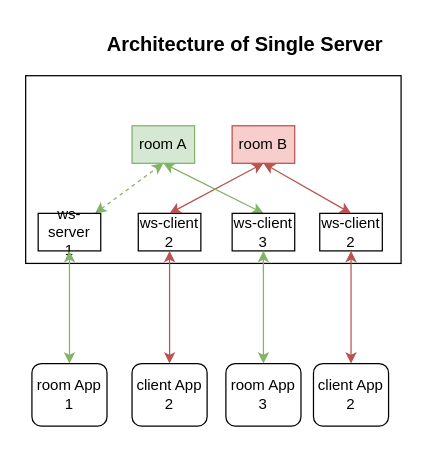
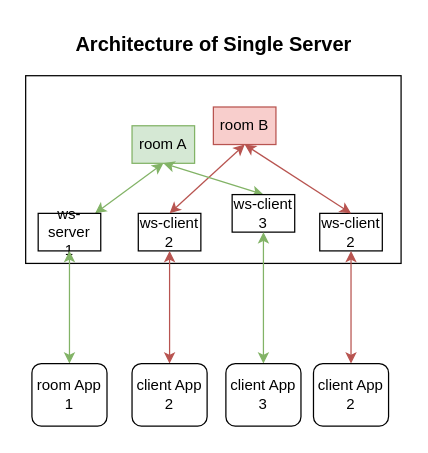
(244, 44) -> (213, 44)
(263, 144) -> (244, 126)
(130, 188) -> (130, 188)
(263, 232) -> (263, 213)
(263, 394) -> (263, 394)
